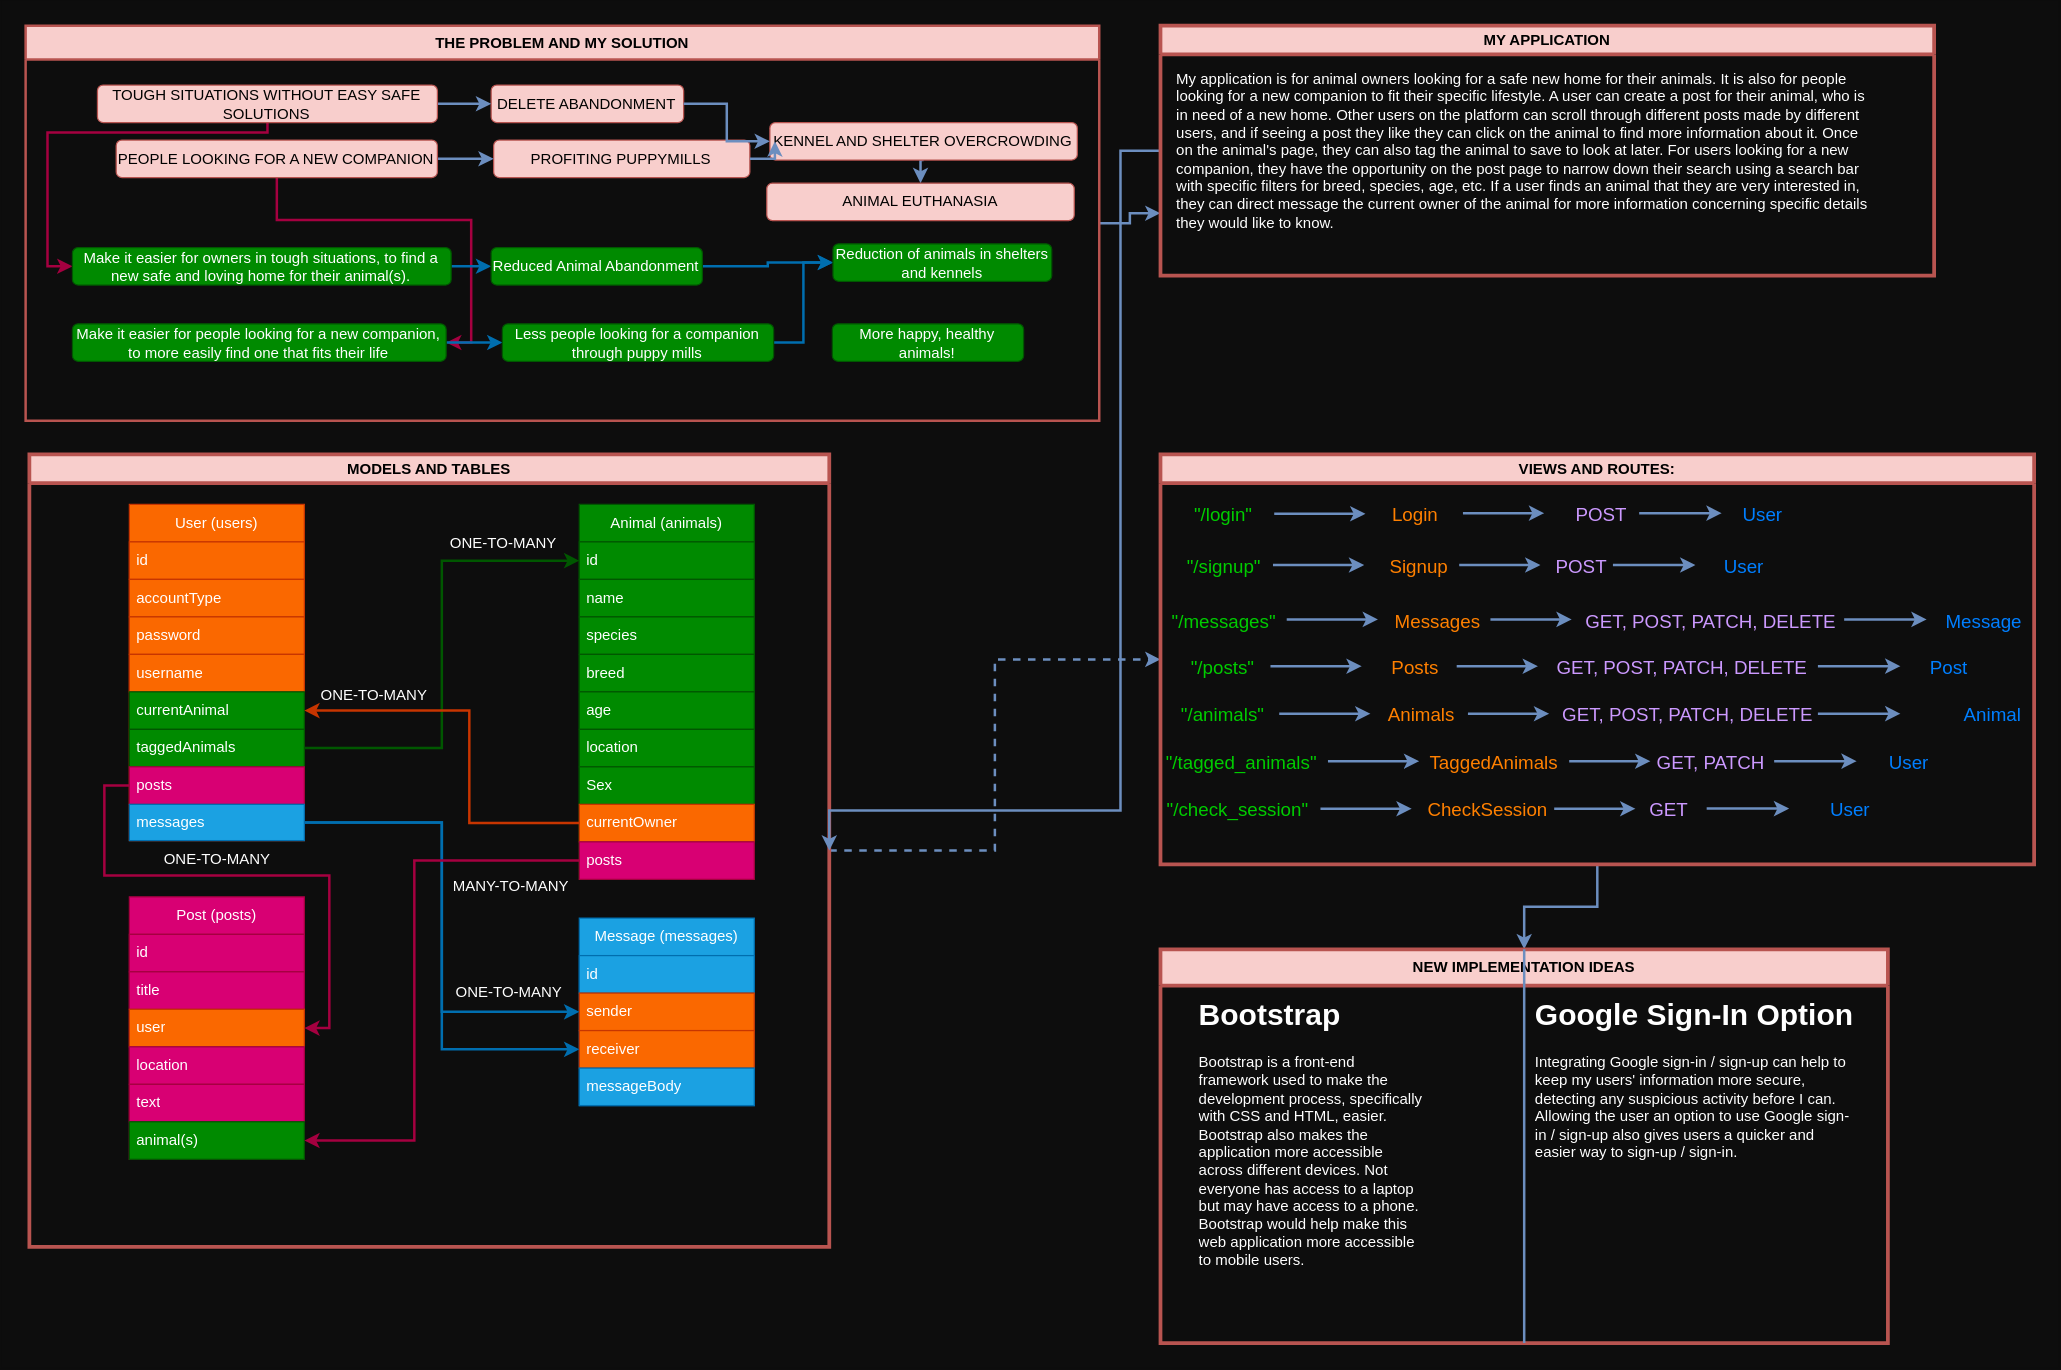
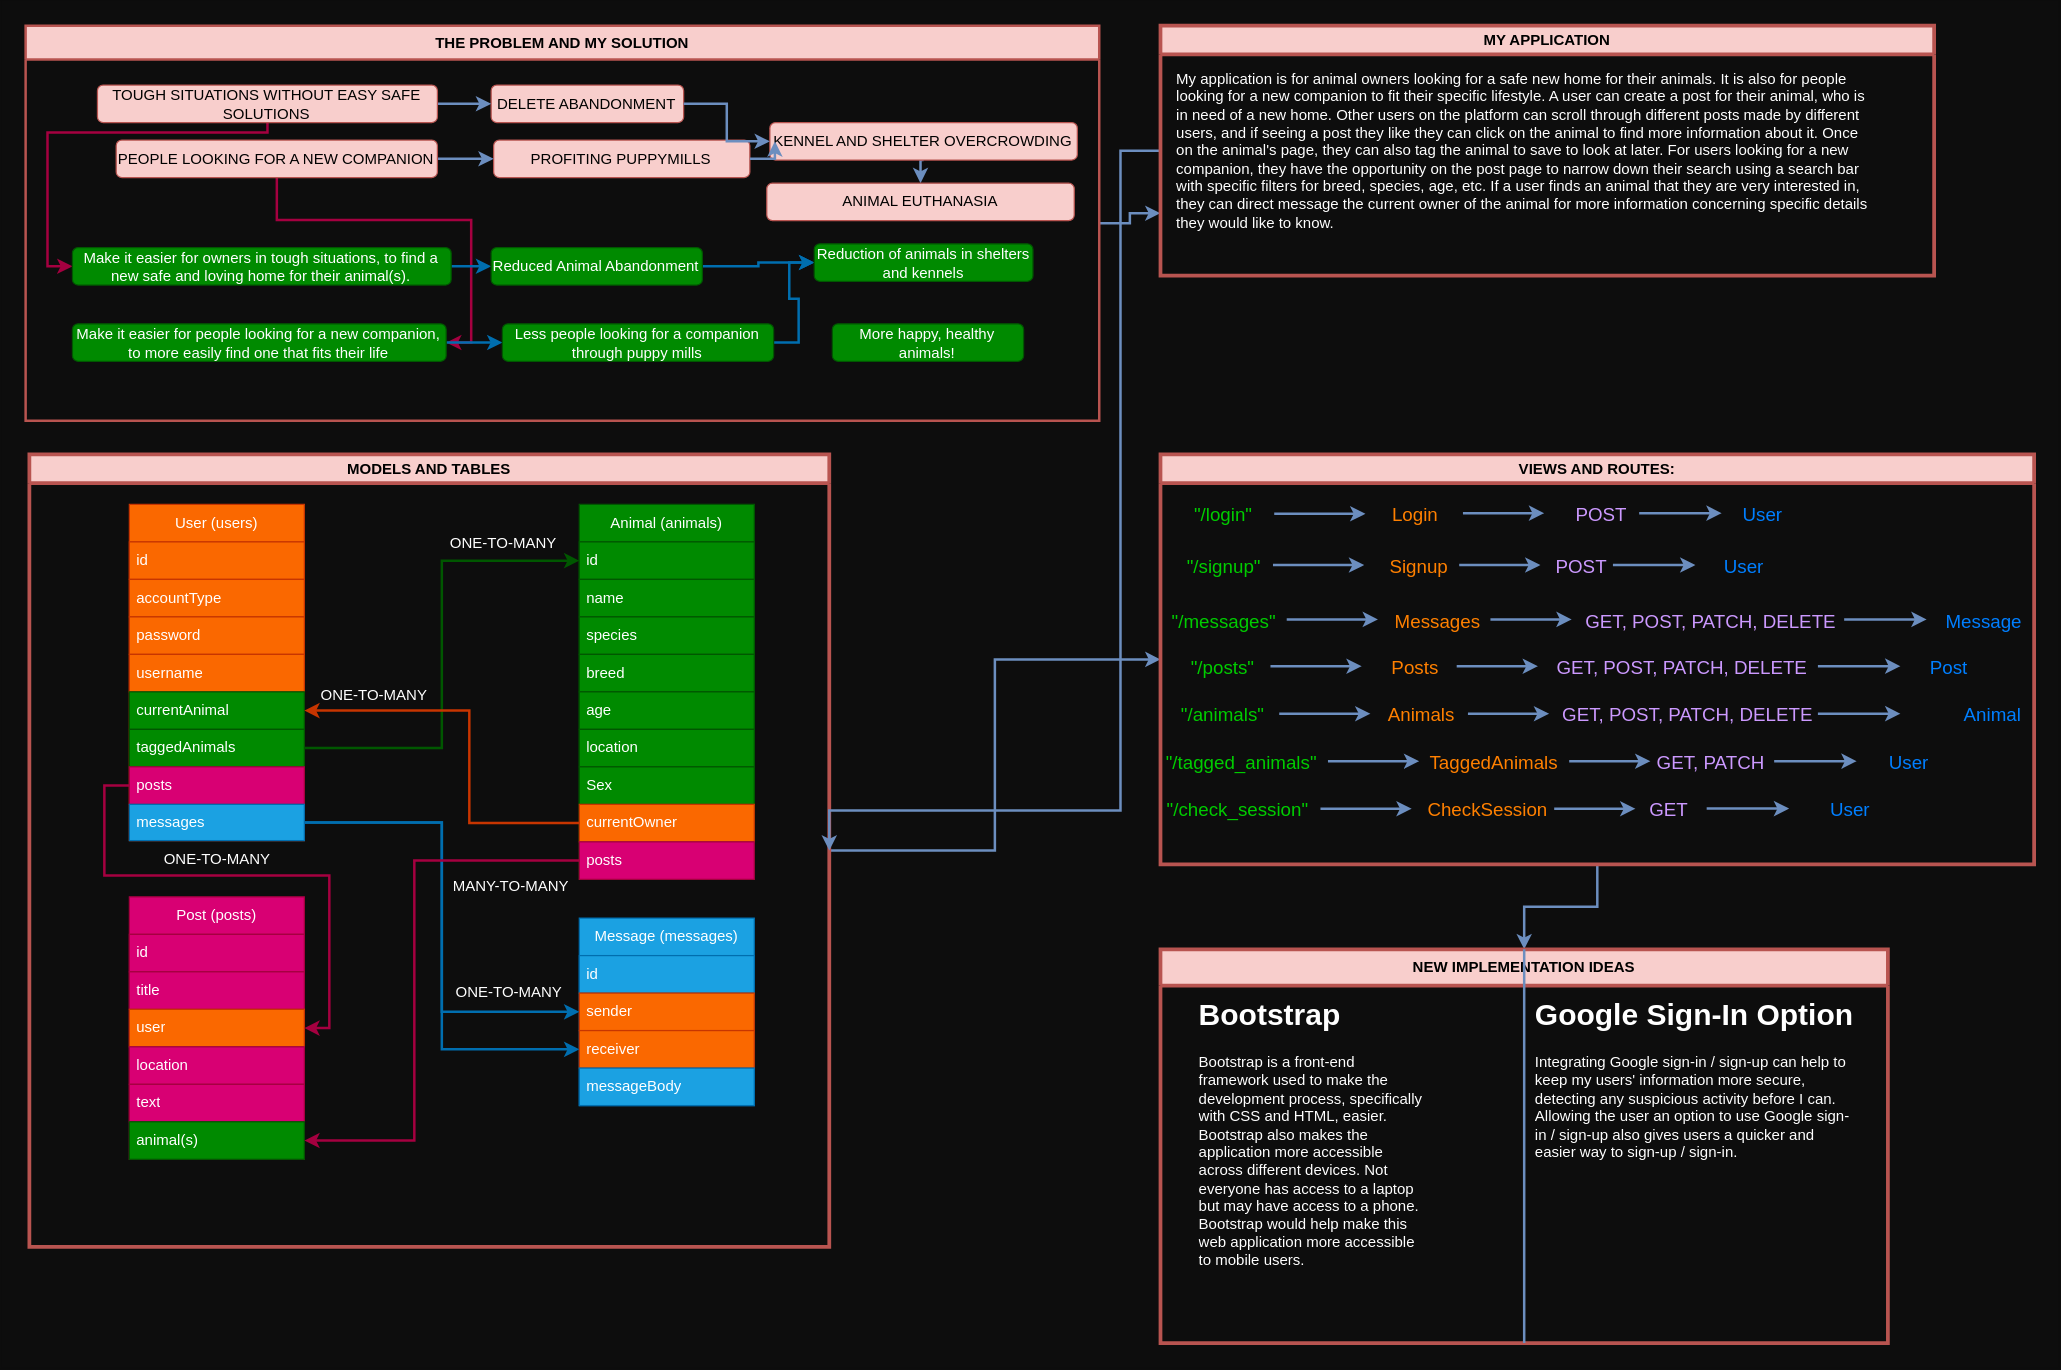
(942, 263) -> (924, 263)
(995, 759) -> (995, 759)
